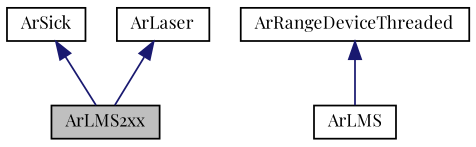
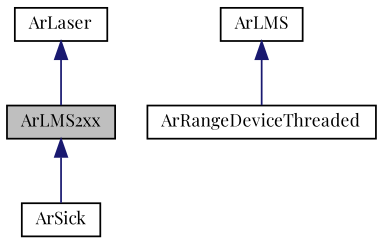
(81, 81) -> (61, 180)
(355, 82) -> (262, 82)
